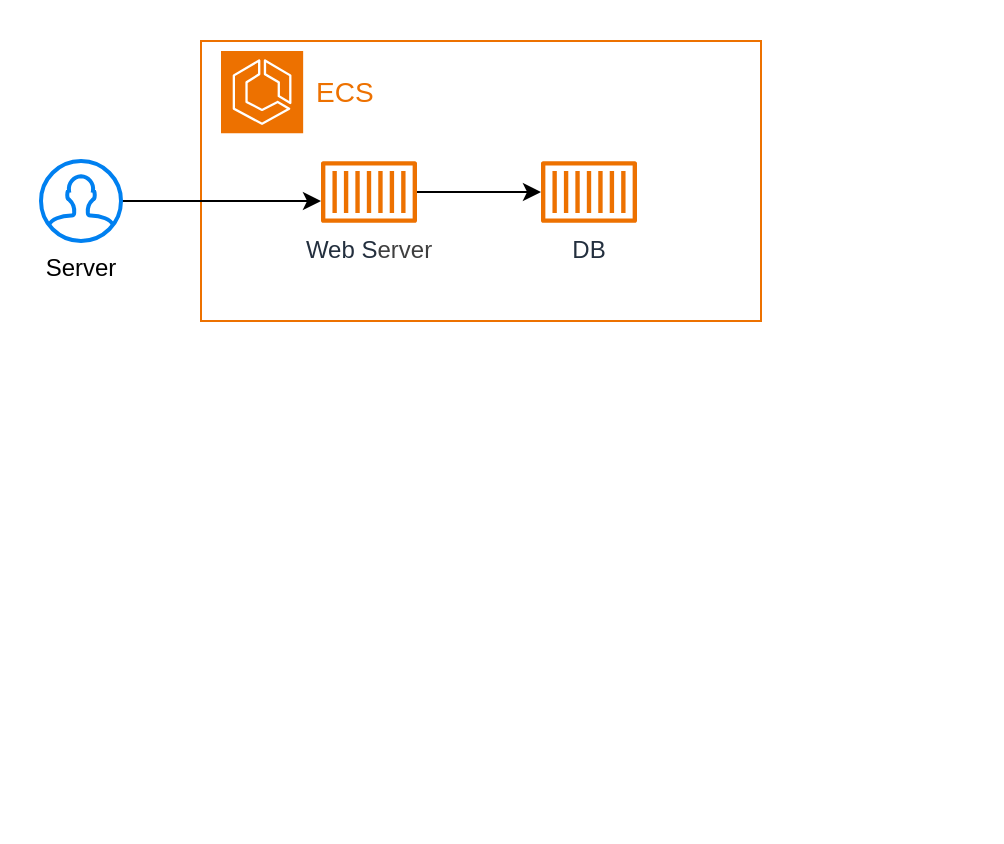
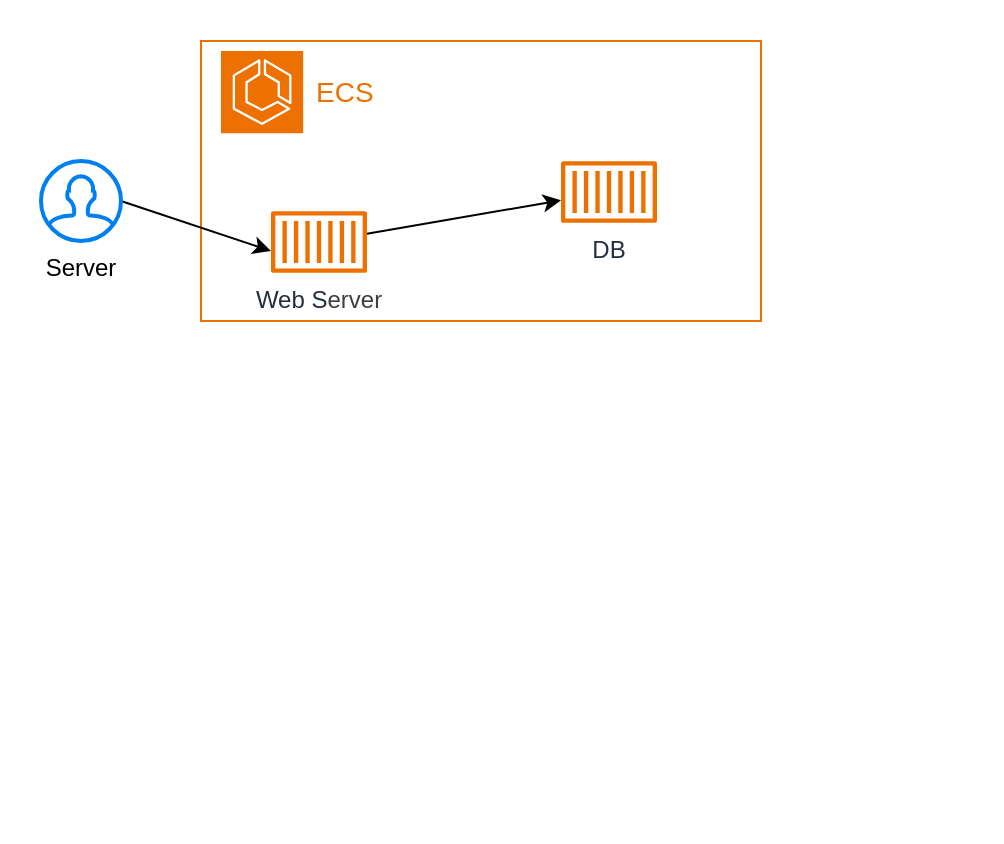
(369, 192) -> (319, 242)
(589, 192) -> (609, 192)
